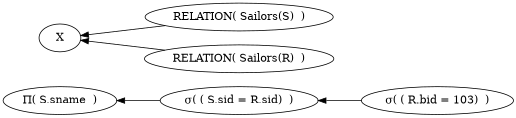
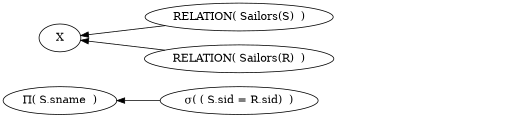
(437, 101) -> none
